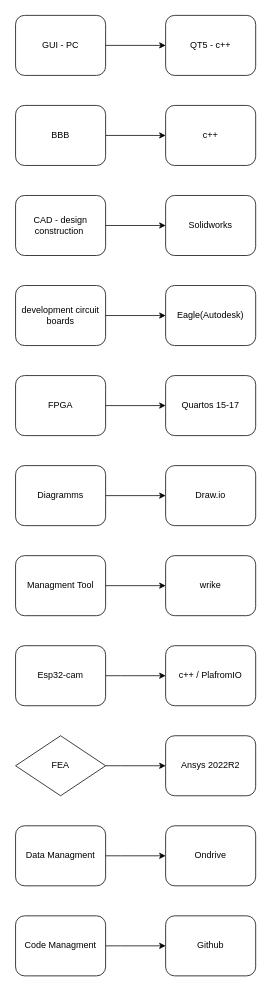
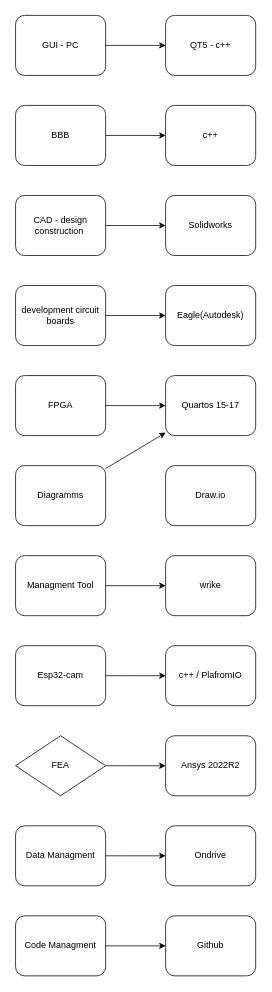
(132, 495) -> (133, 452)
